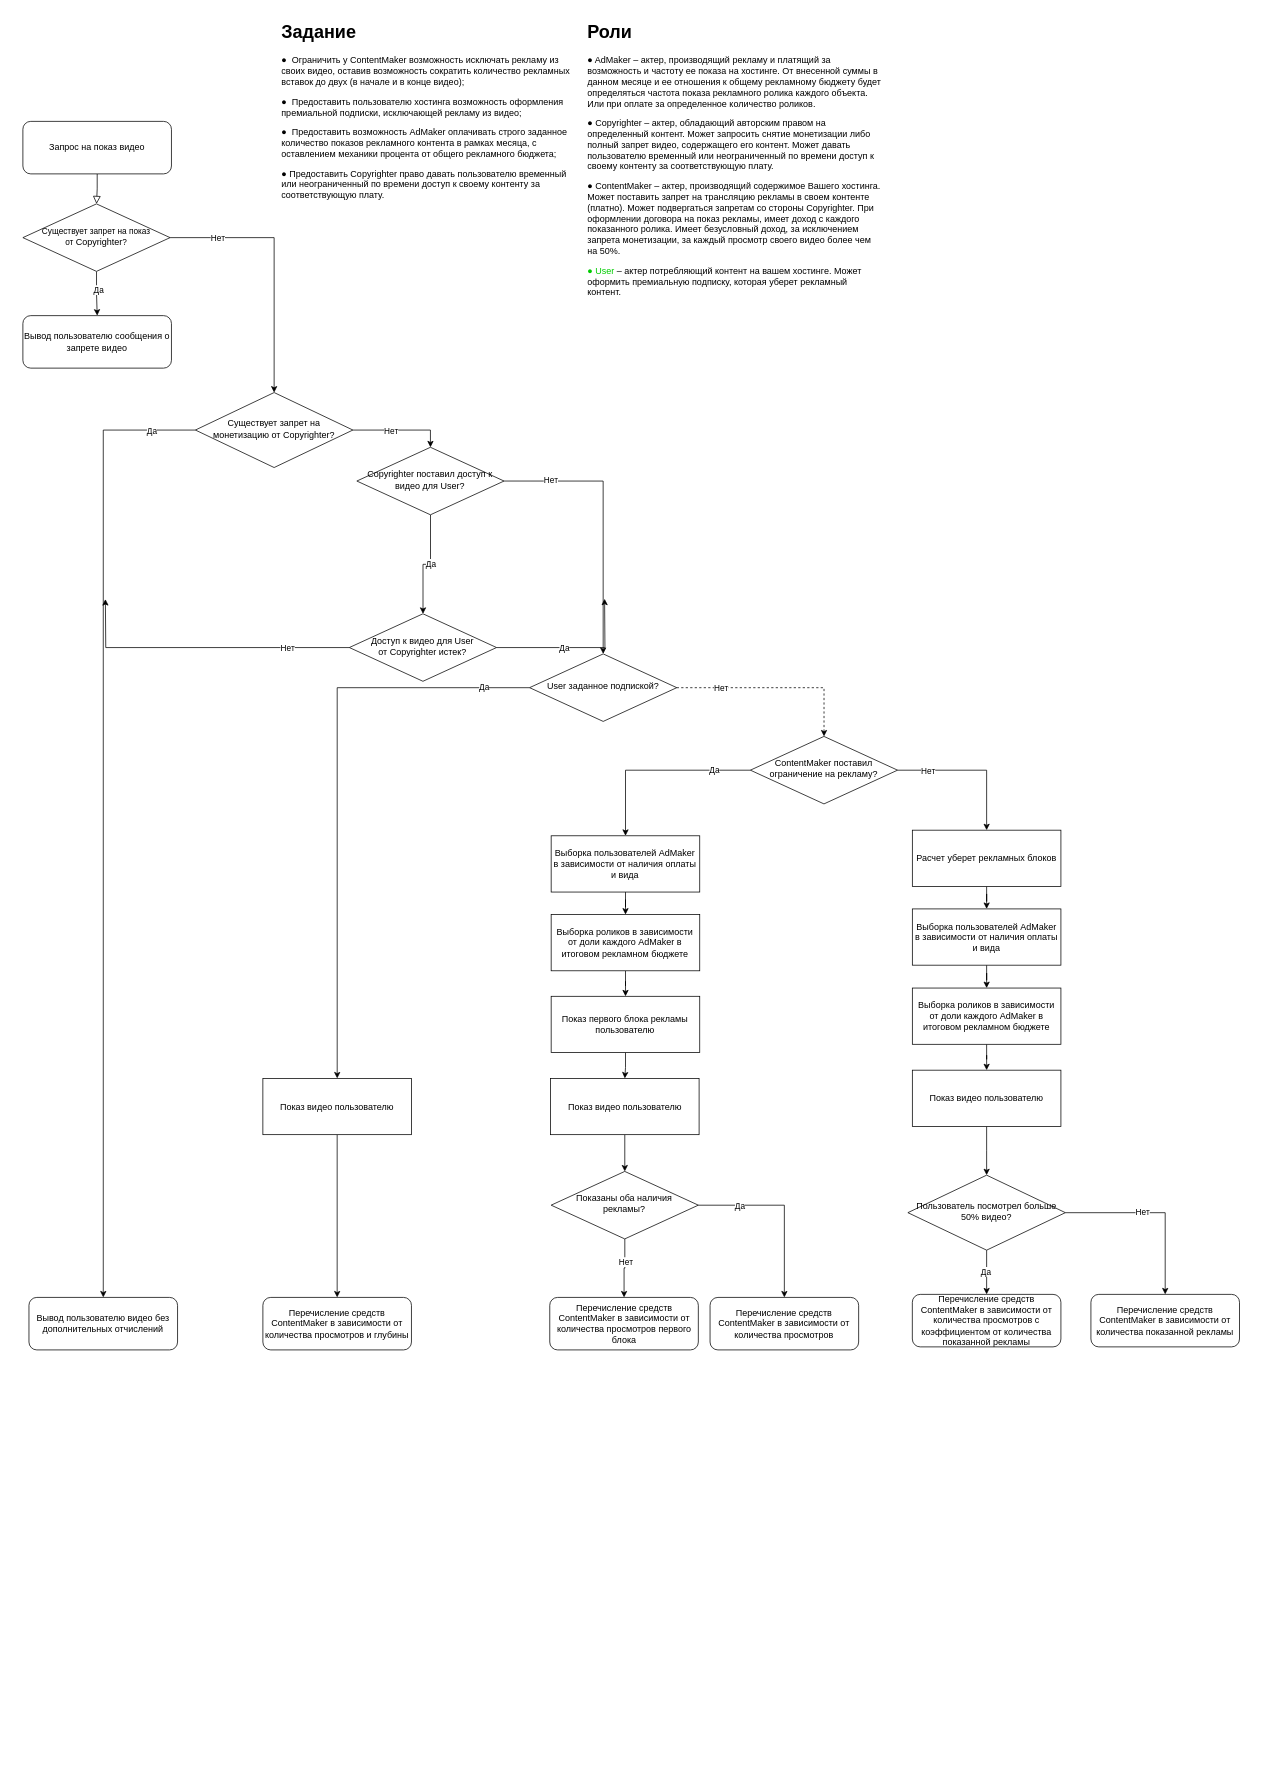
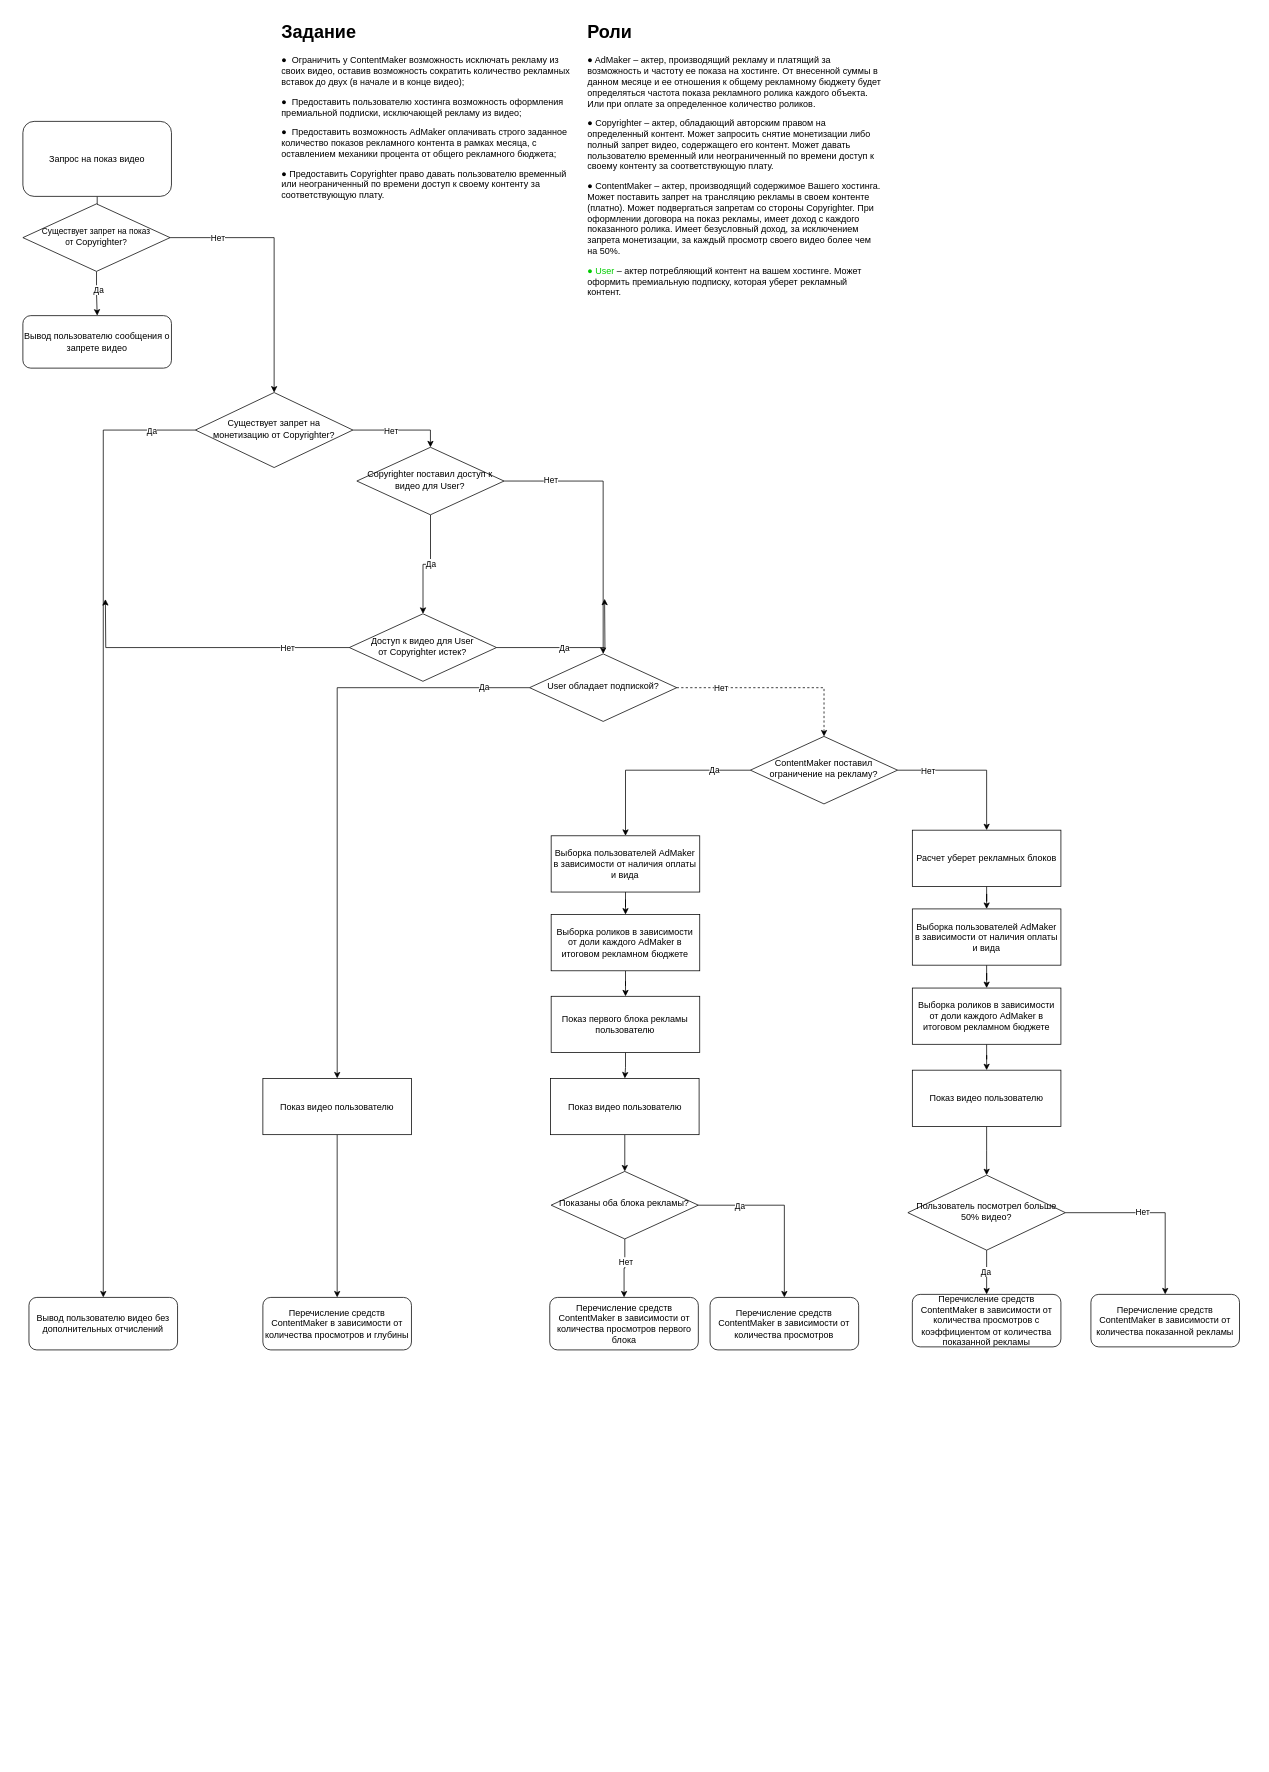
(97, 147) -> (97, 159)
(603, 686) -> (603, 686)
(624, 1203) -> (624, 1203)
